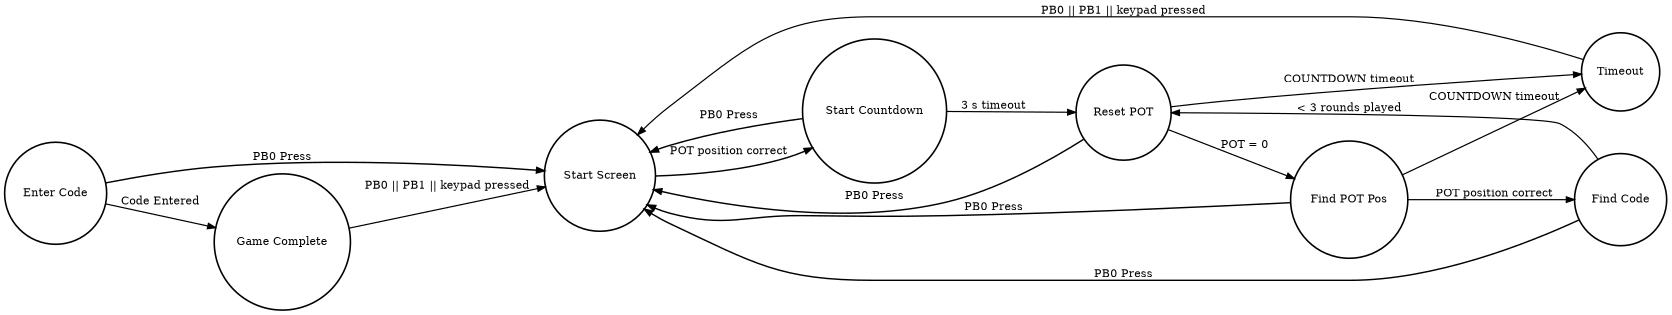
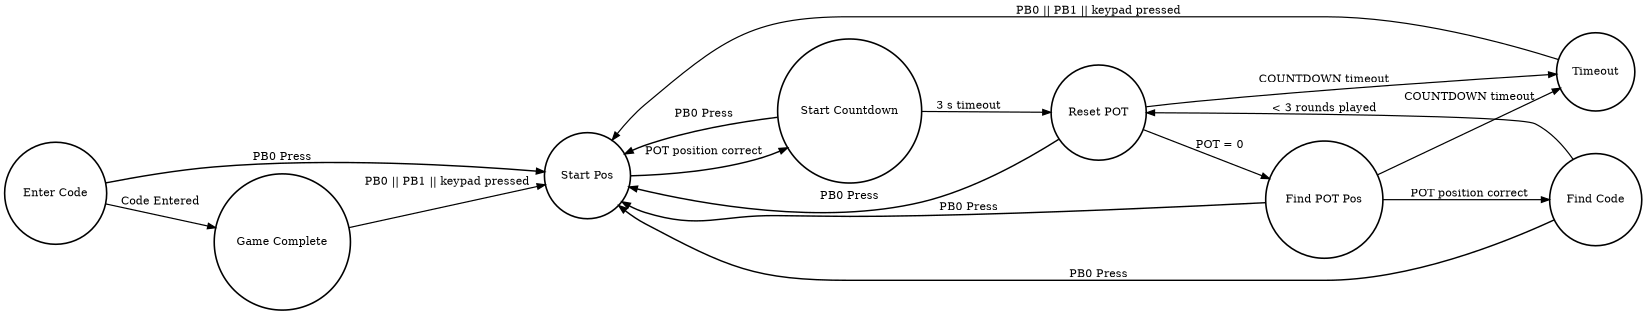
(600, 176) -> (587, 176)
